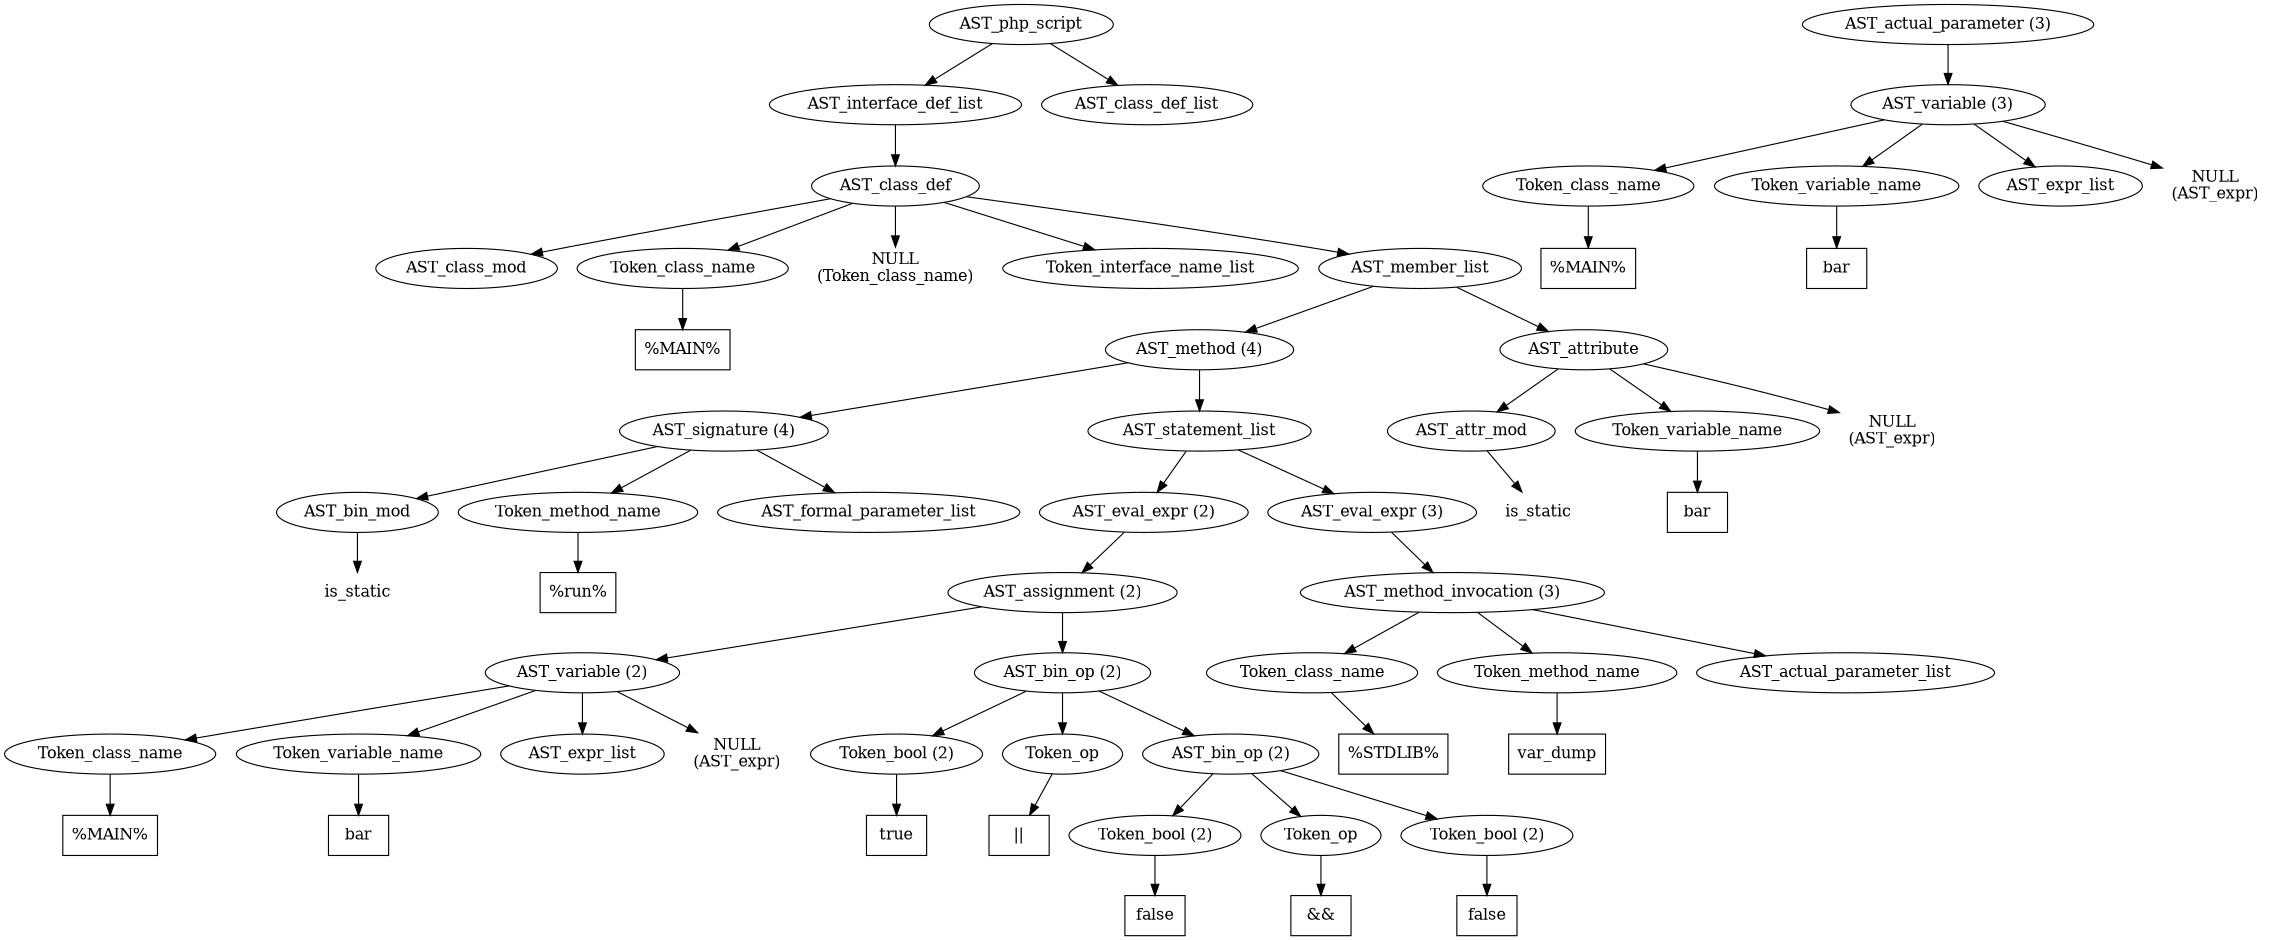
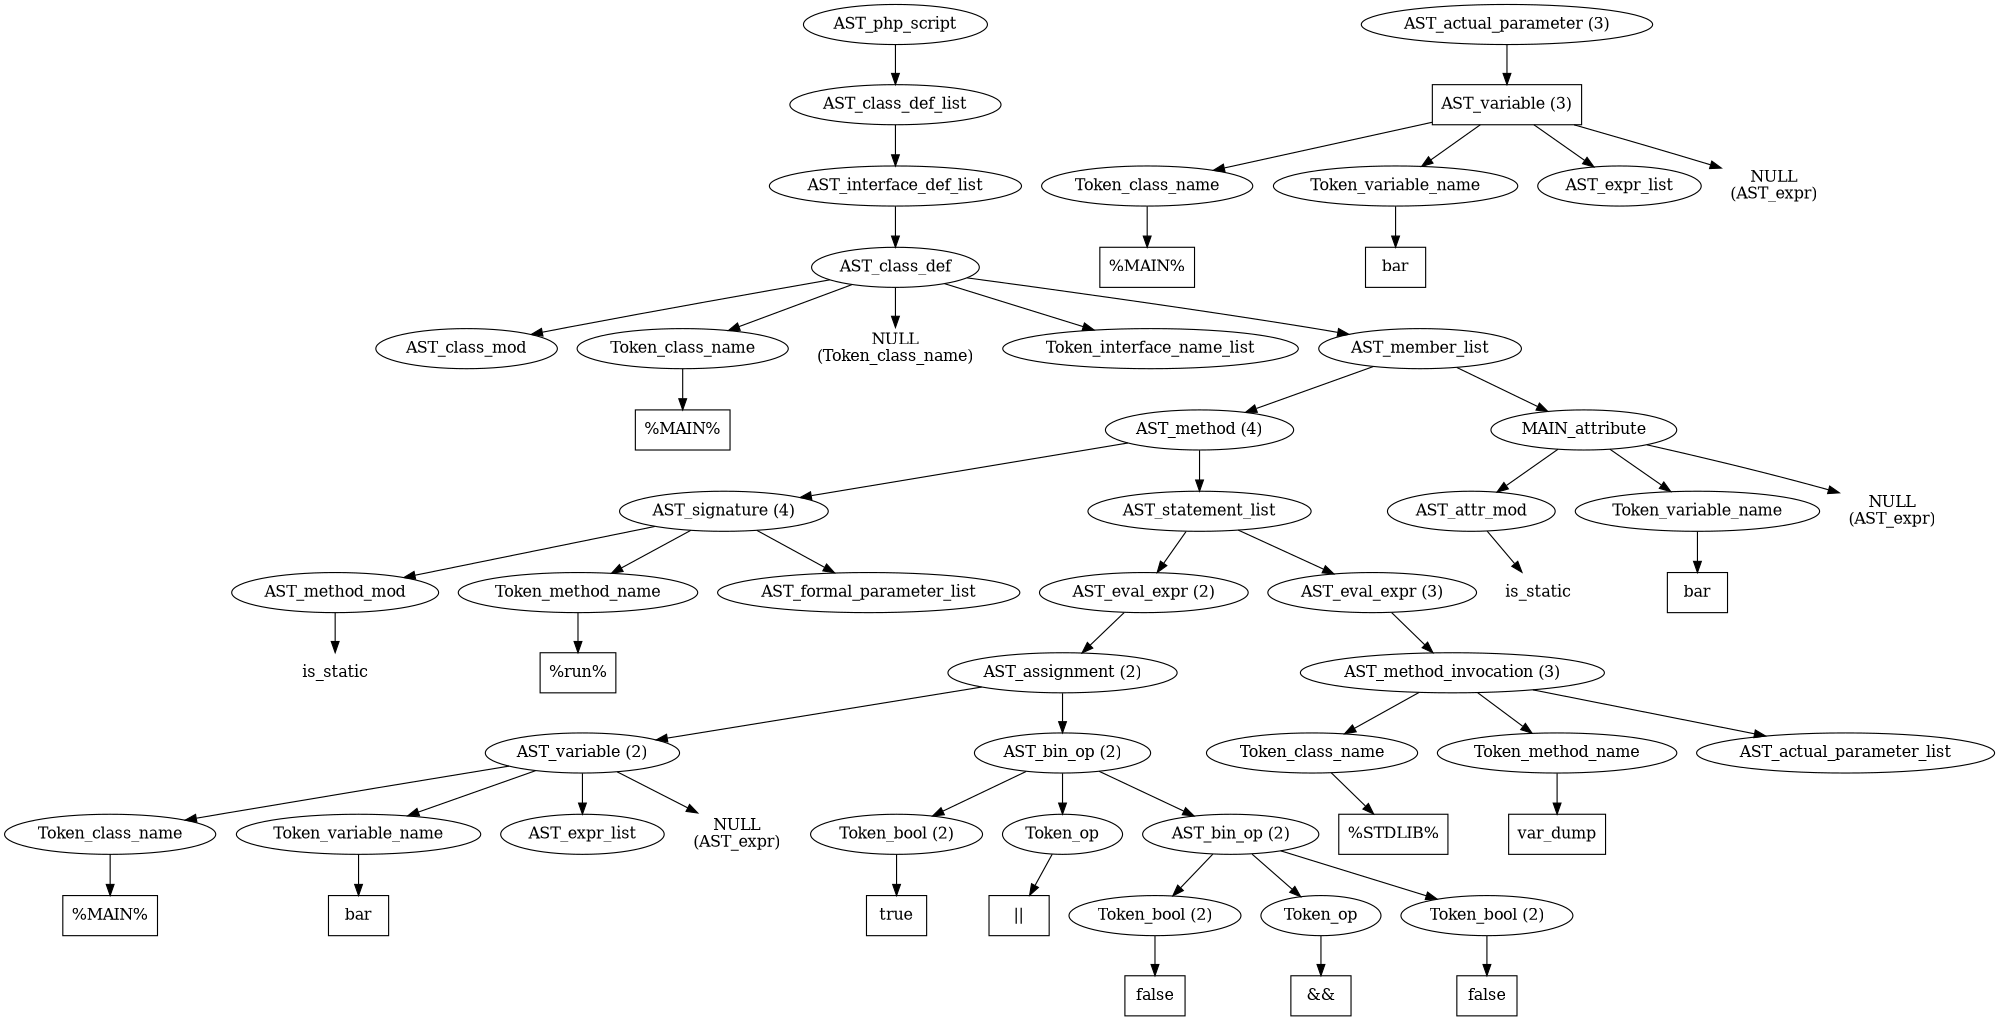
(964, 61) -> (895, 140)
(1948, 105) -> (1507, 105)
(1584, 350) -> (1584, 430)
(357, 512) -> (335, 593)
